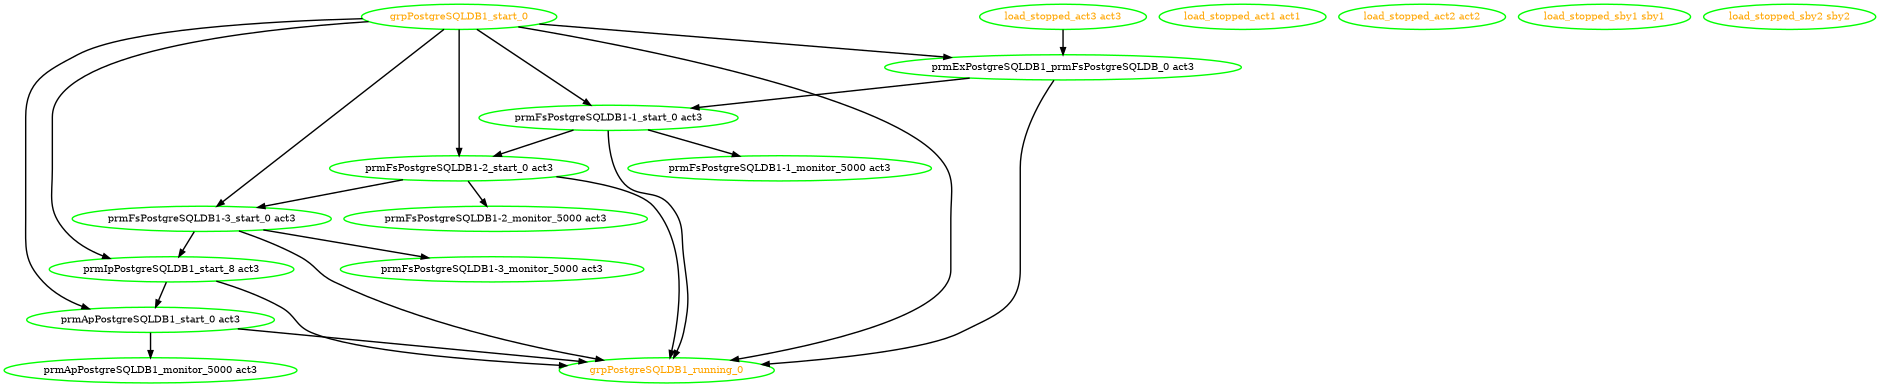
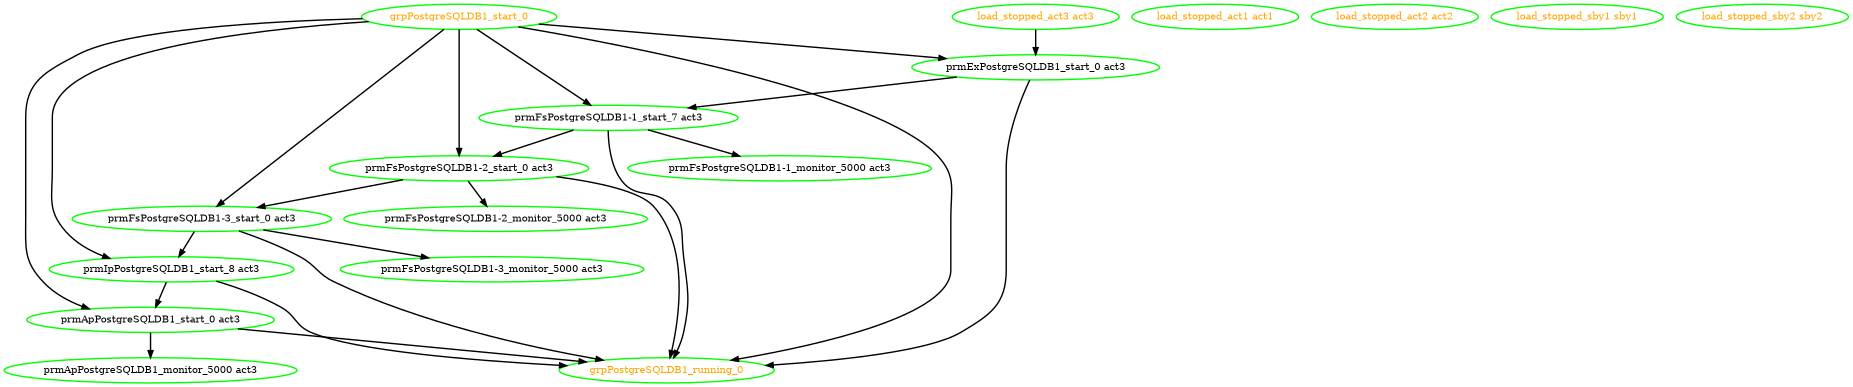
(1063, 67) -> (1036, 67)
(609, 118) -> (609, 118)
